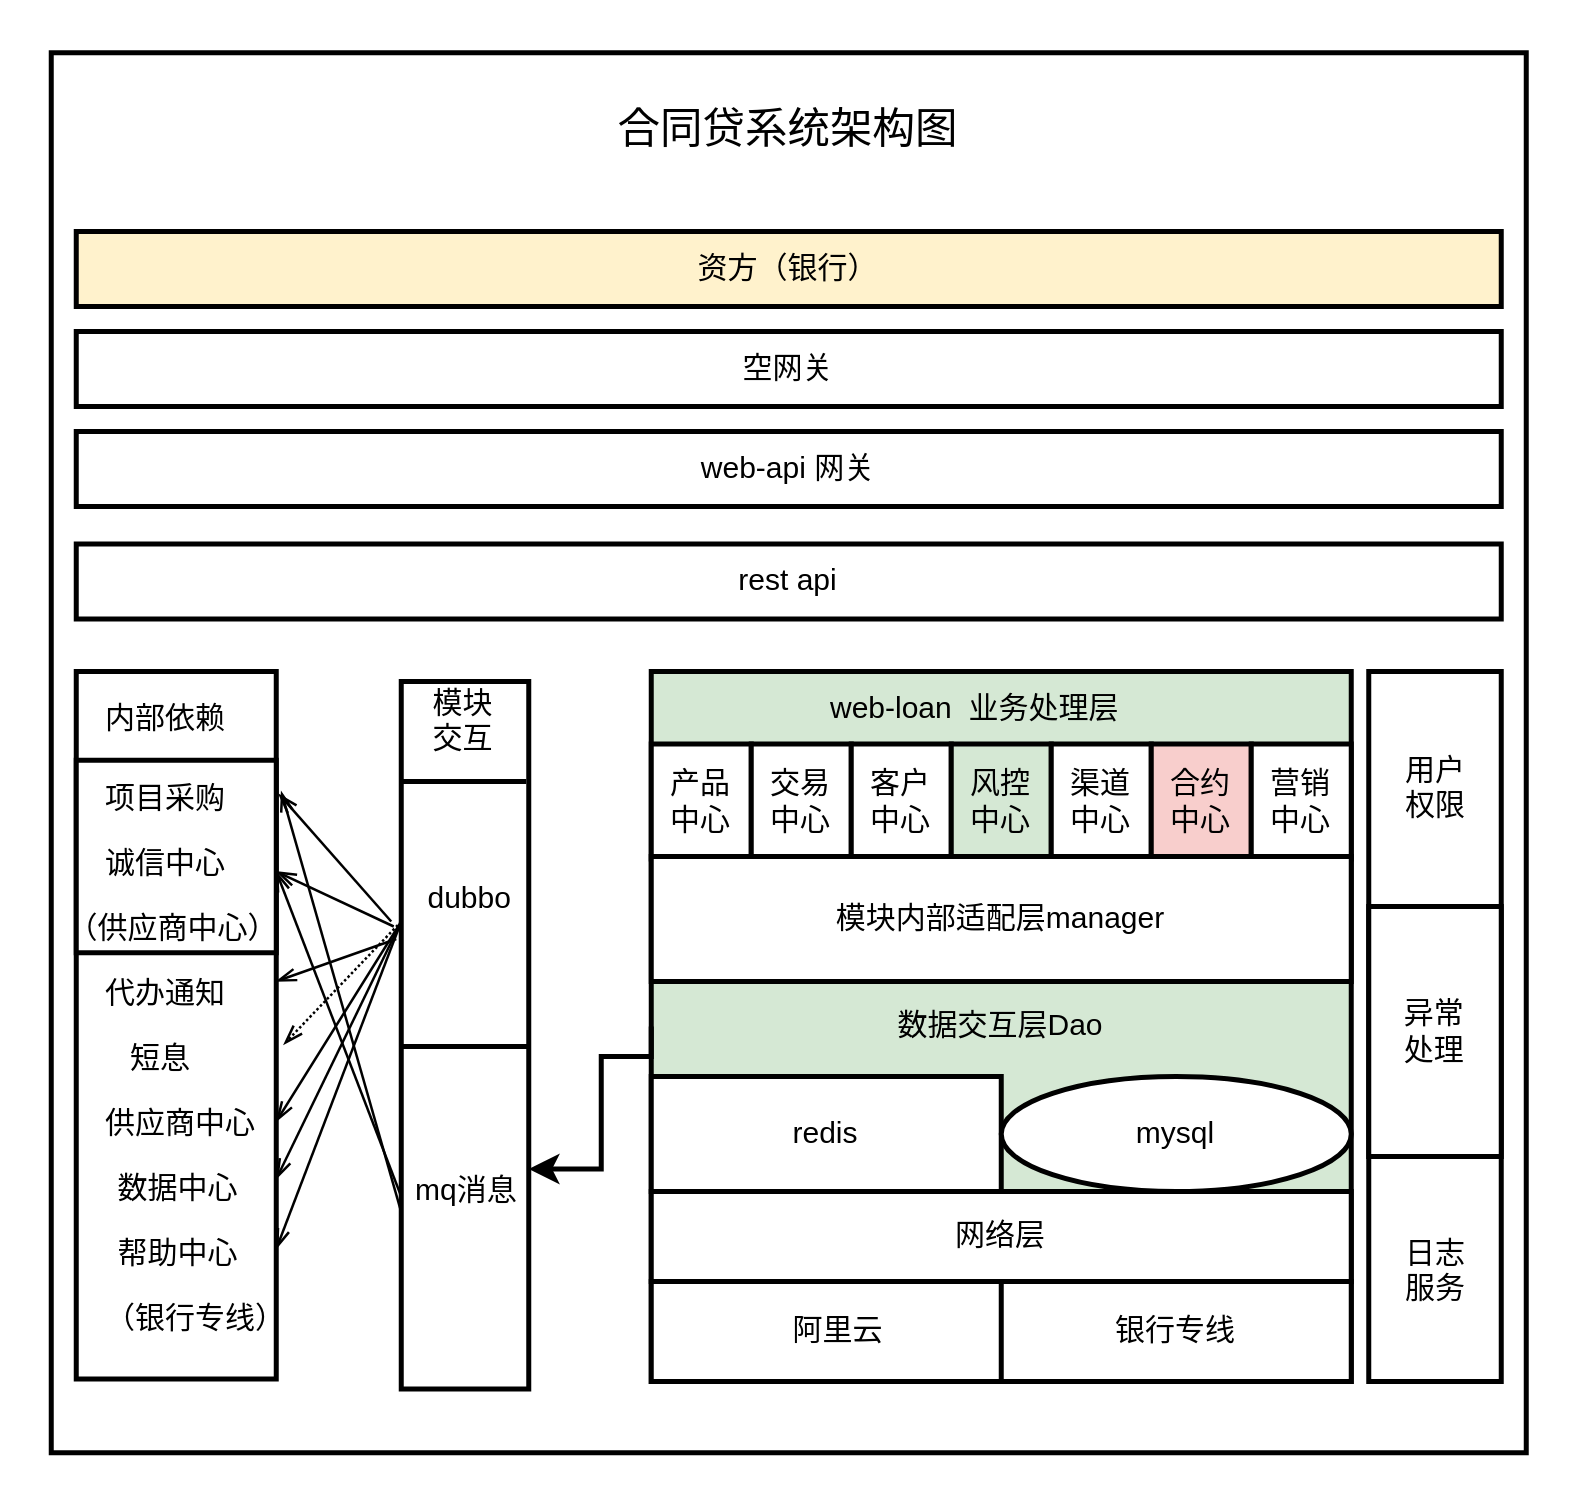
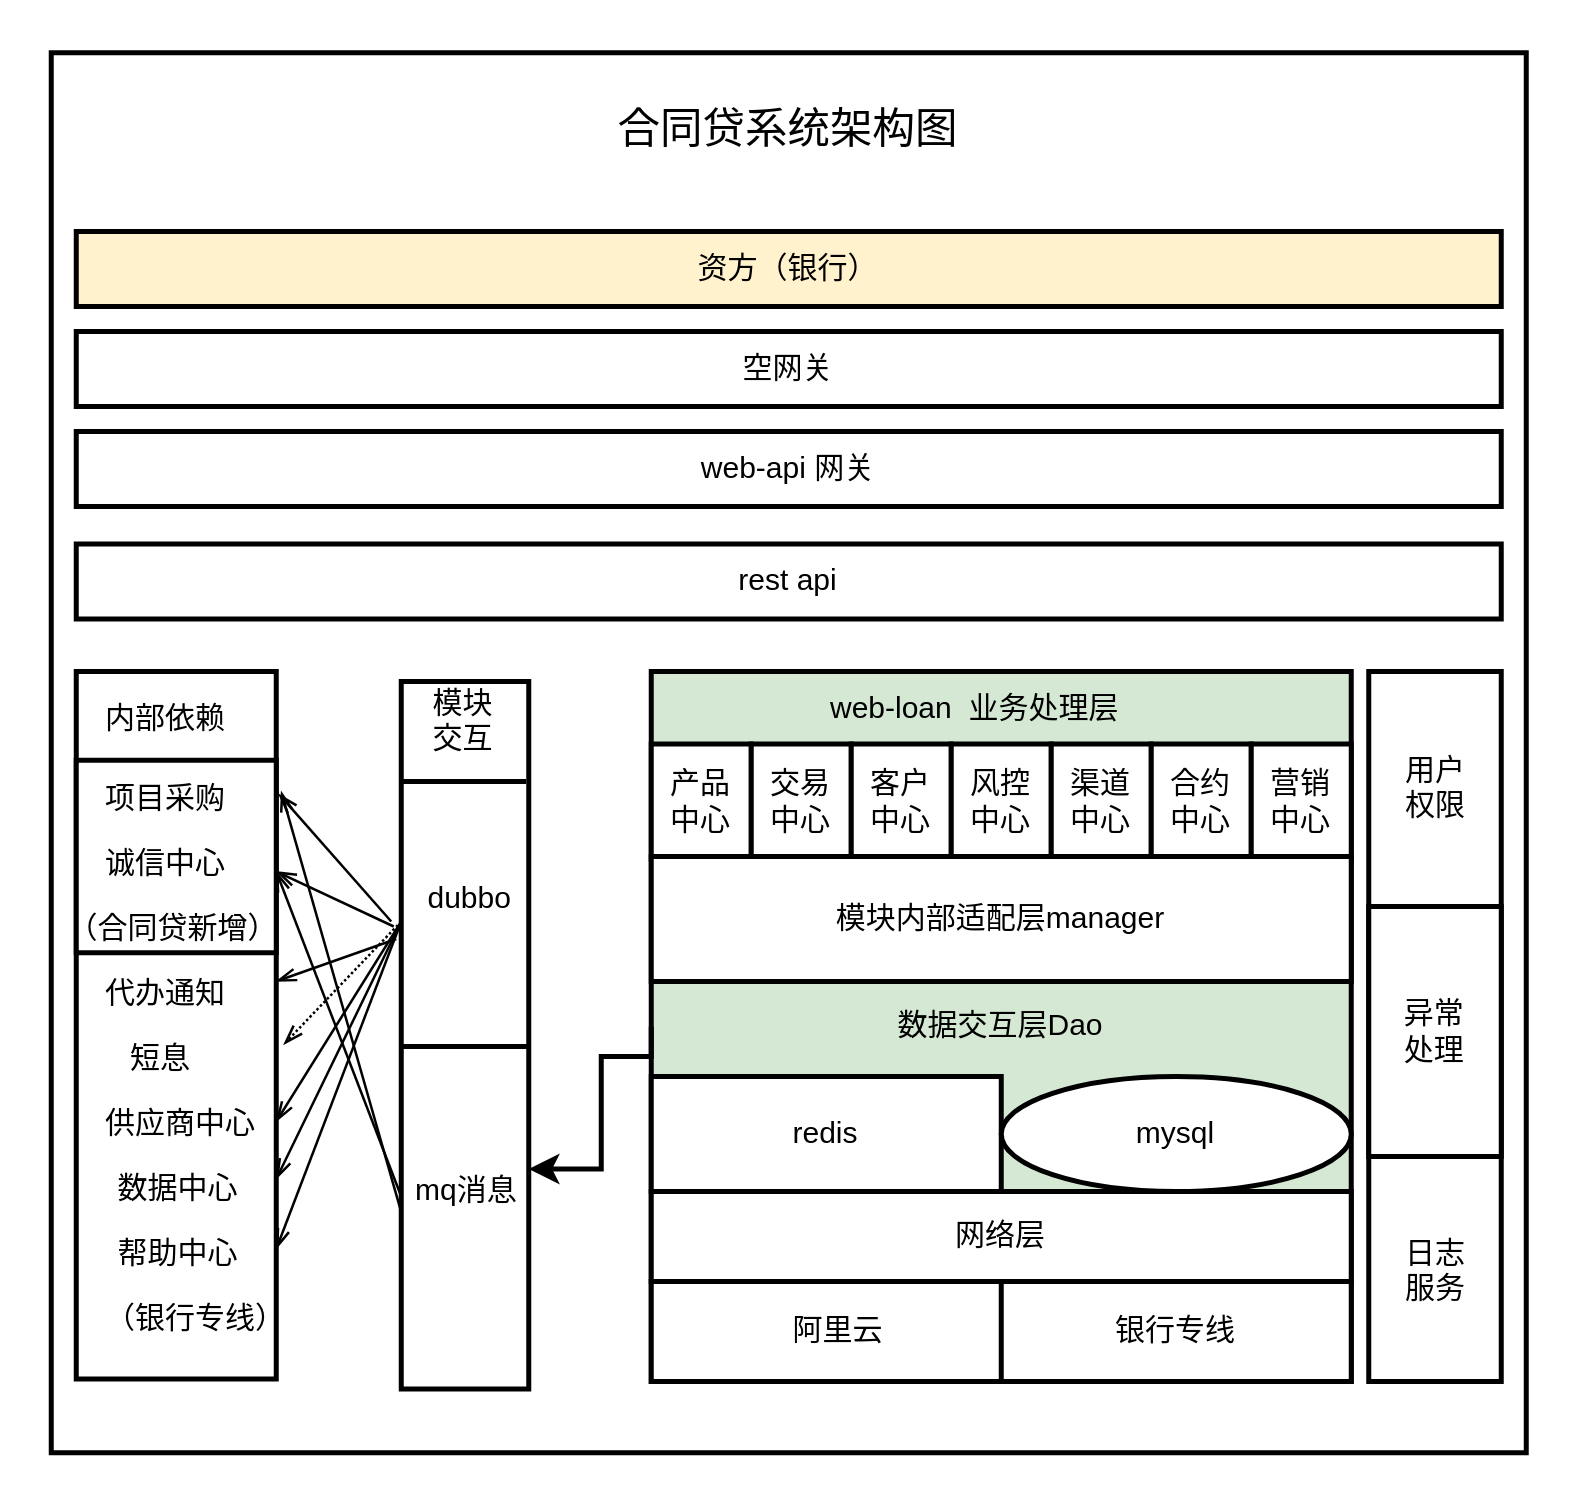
(1201, 800) -> (1201, 800)
(1001, 801) -> (1001, 801)
(174, 929) -> (174, 929)
